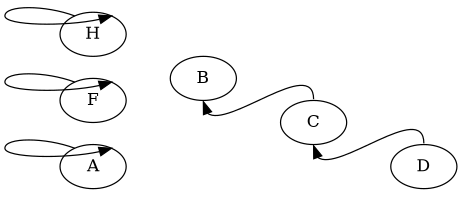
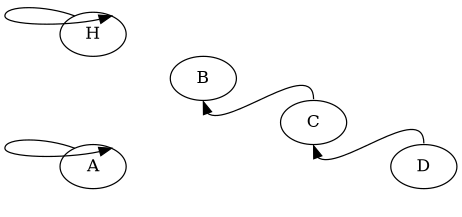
(93, 100) -> none
